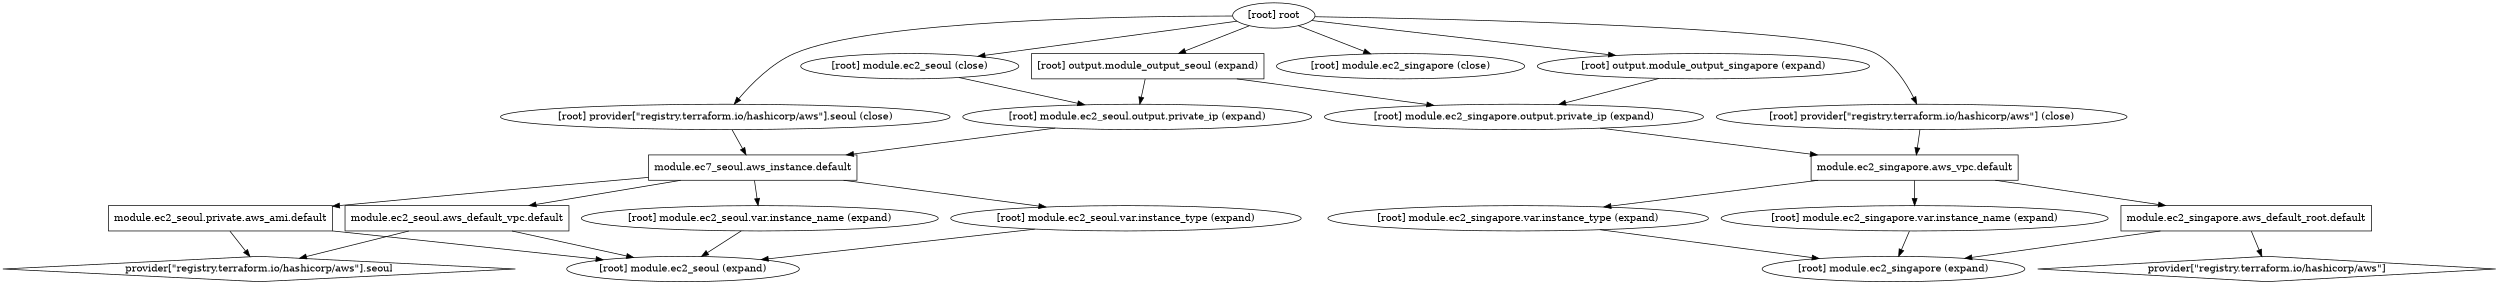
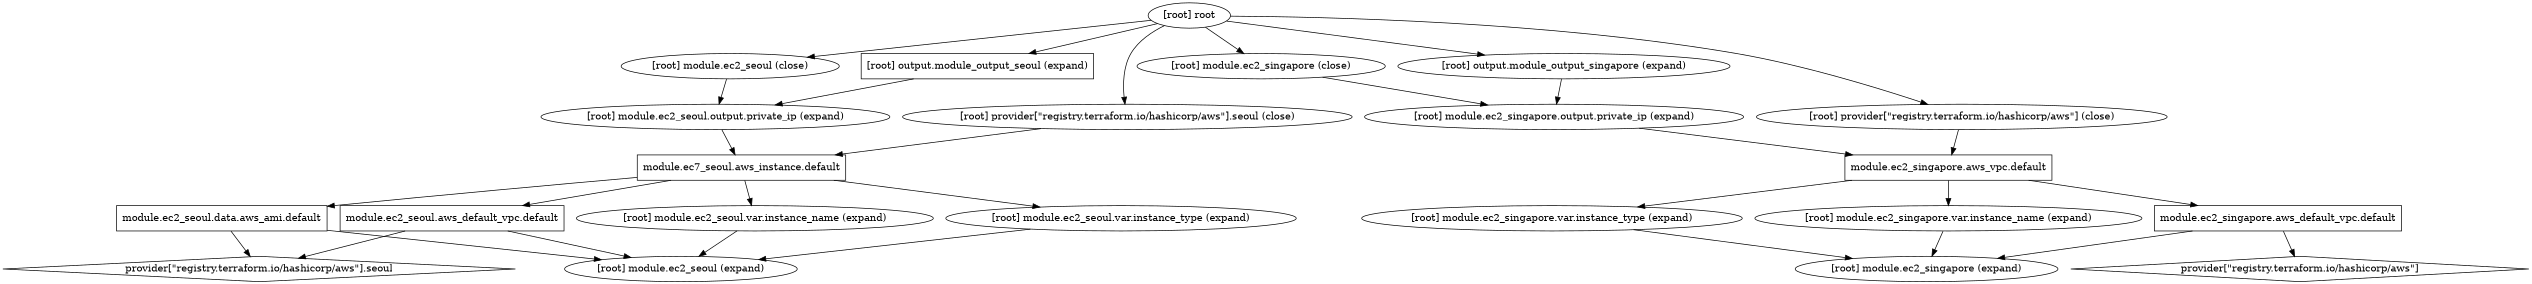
(1332, 92) -> (1402, 91)
(220, 218) -> (222, 218)
(2246, 218) -> (2278, 218)
